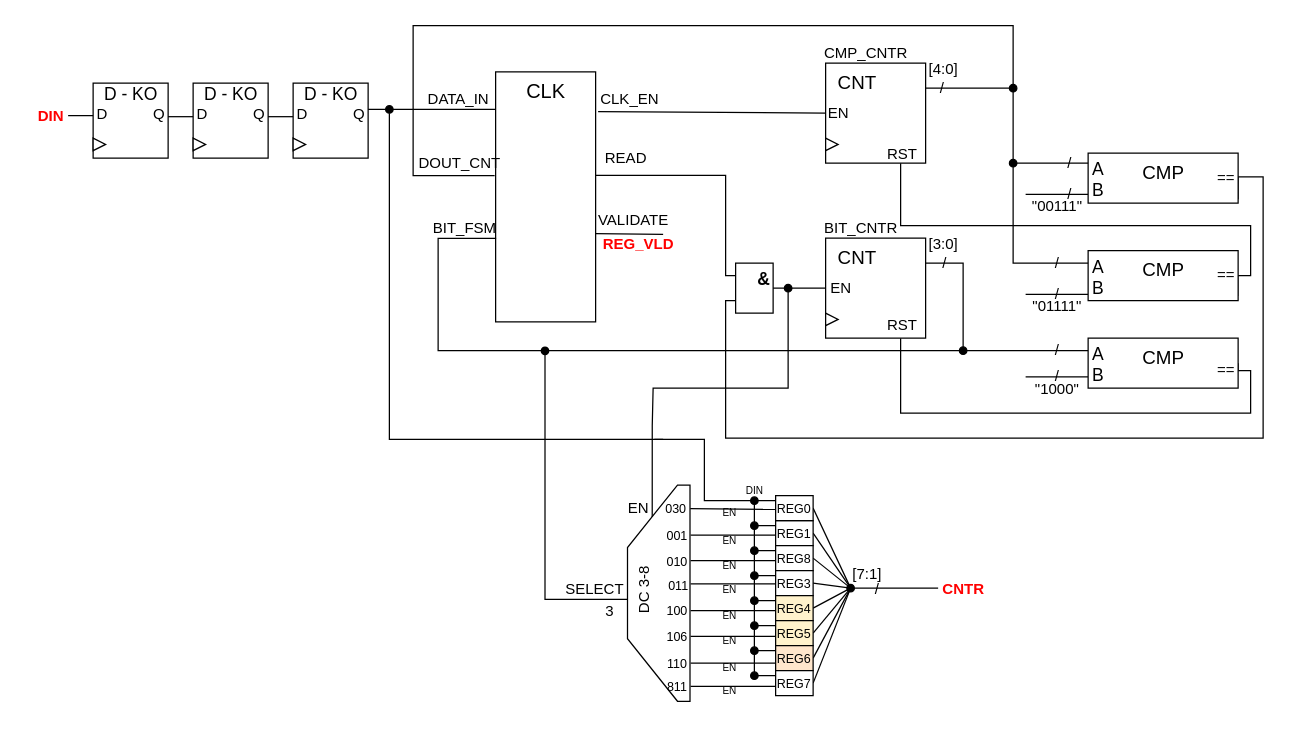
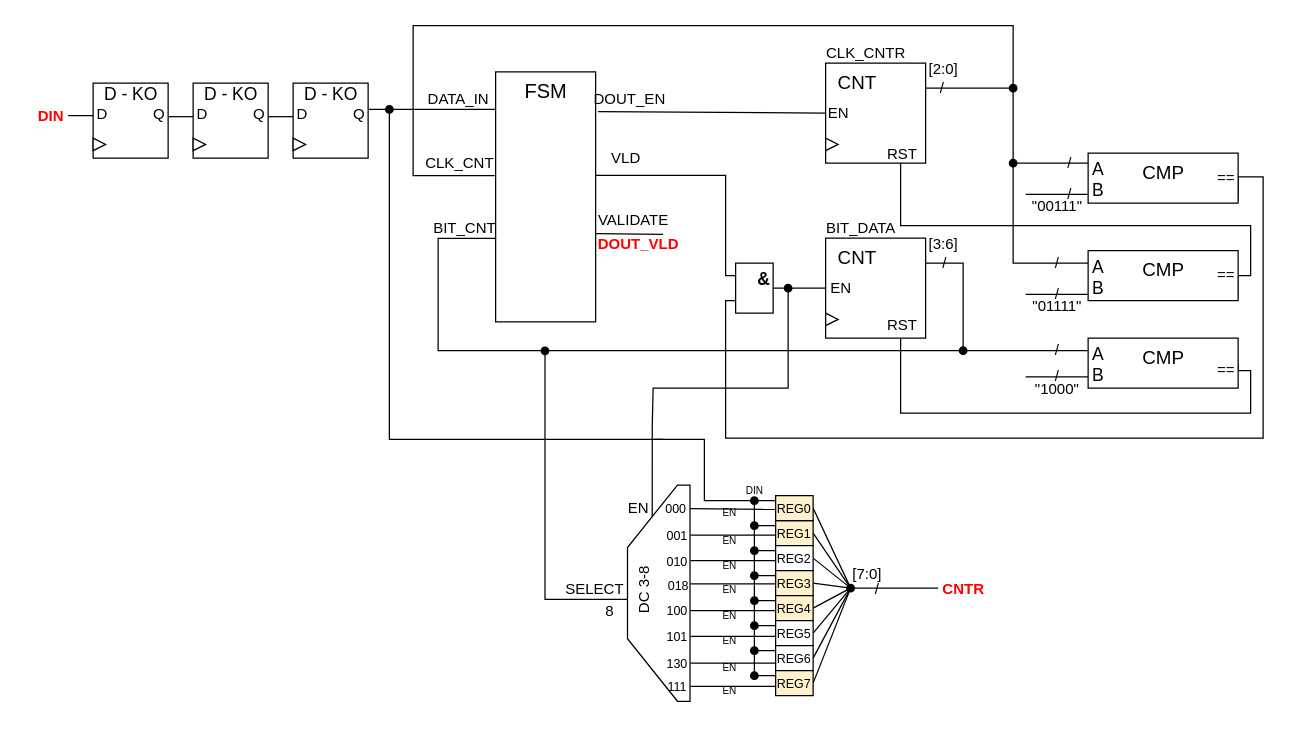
(866, 53) -> (866, 53)
(944, 69) -> (944, 69)
(546, 91) -> (546, 91)
(630, 99) -> (630, 99)
(626, 158) -> (626, 158)
(460, 163) -> (460, 163)
(465, 228) -> (465, 228)
(861, 228) -> (861, 228)
(639, 244) -> (639, 244)
(944, 244) -> (944, 244)
(676, 508) -> (676, 508)
(794, 508) -> (794, 508)
(794, 533) -> (794, 533)
(794, 558) -> (794, 558)
(868, 574) -> (868, 574)
(794, 583) -> (794, 583)
(679, 586) -> (679, 586)
(610, 612) -> (610, 612)
(794, 633) -> (794, 633)
(678, 637) -> (678, 637)
(794, 658) -> (794, 658)
(678, 663) -> (678, 663)
(794, 683) -> (794, 683)
(678, 687) -> (678, 687)
